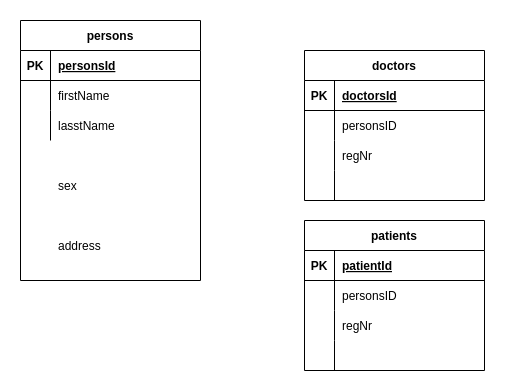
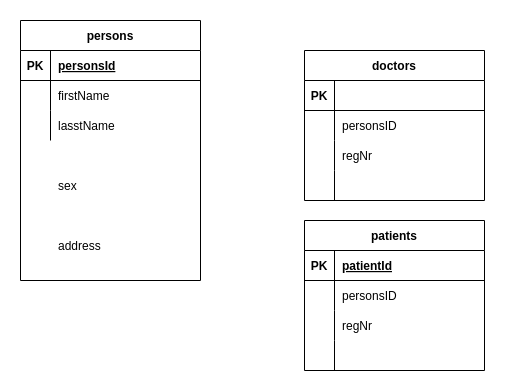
(410, 96) -> none
